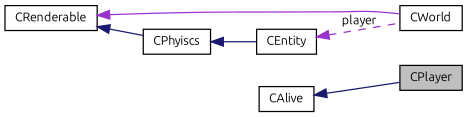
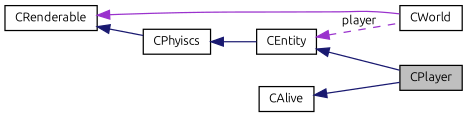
none -> (364, 61)
